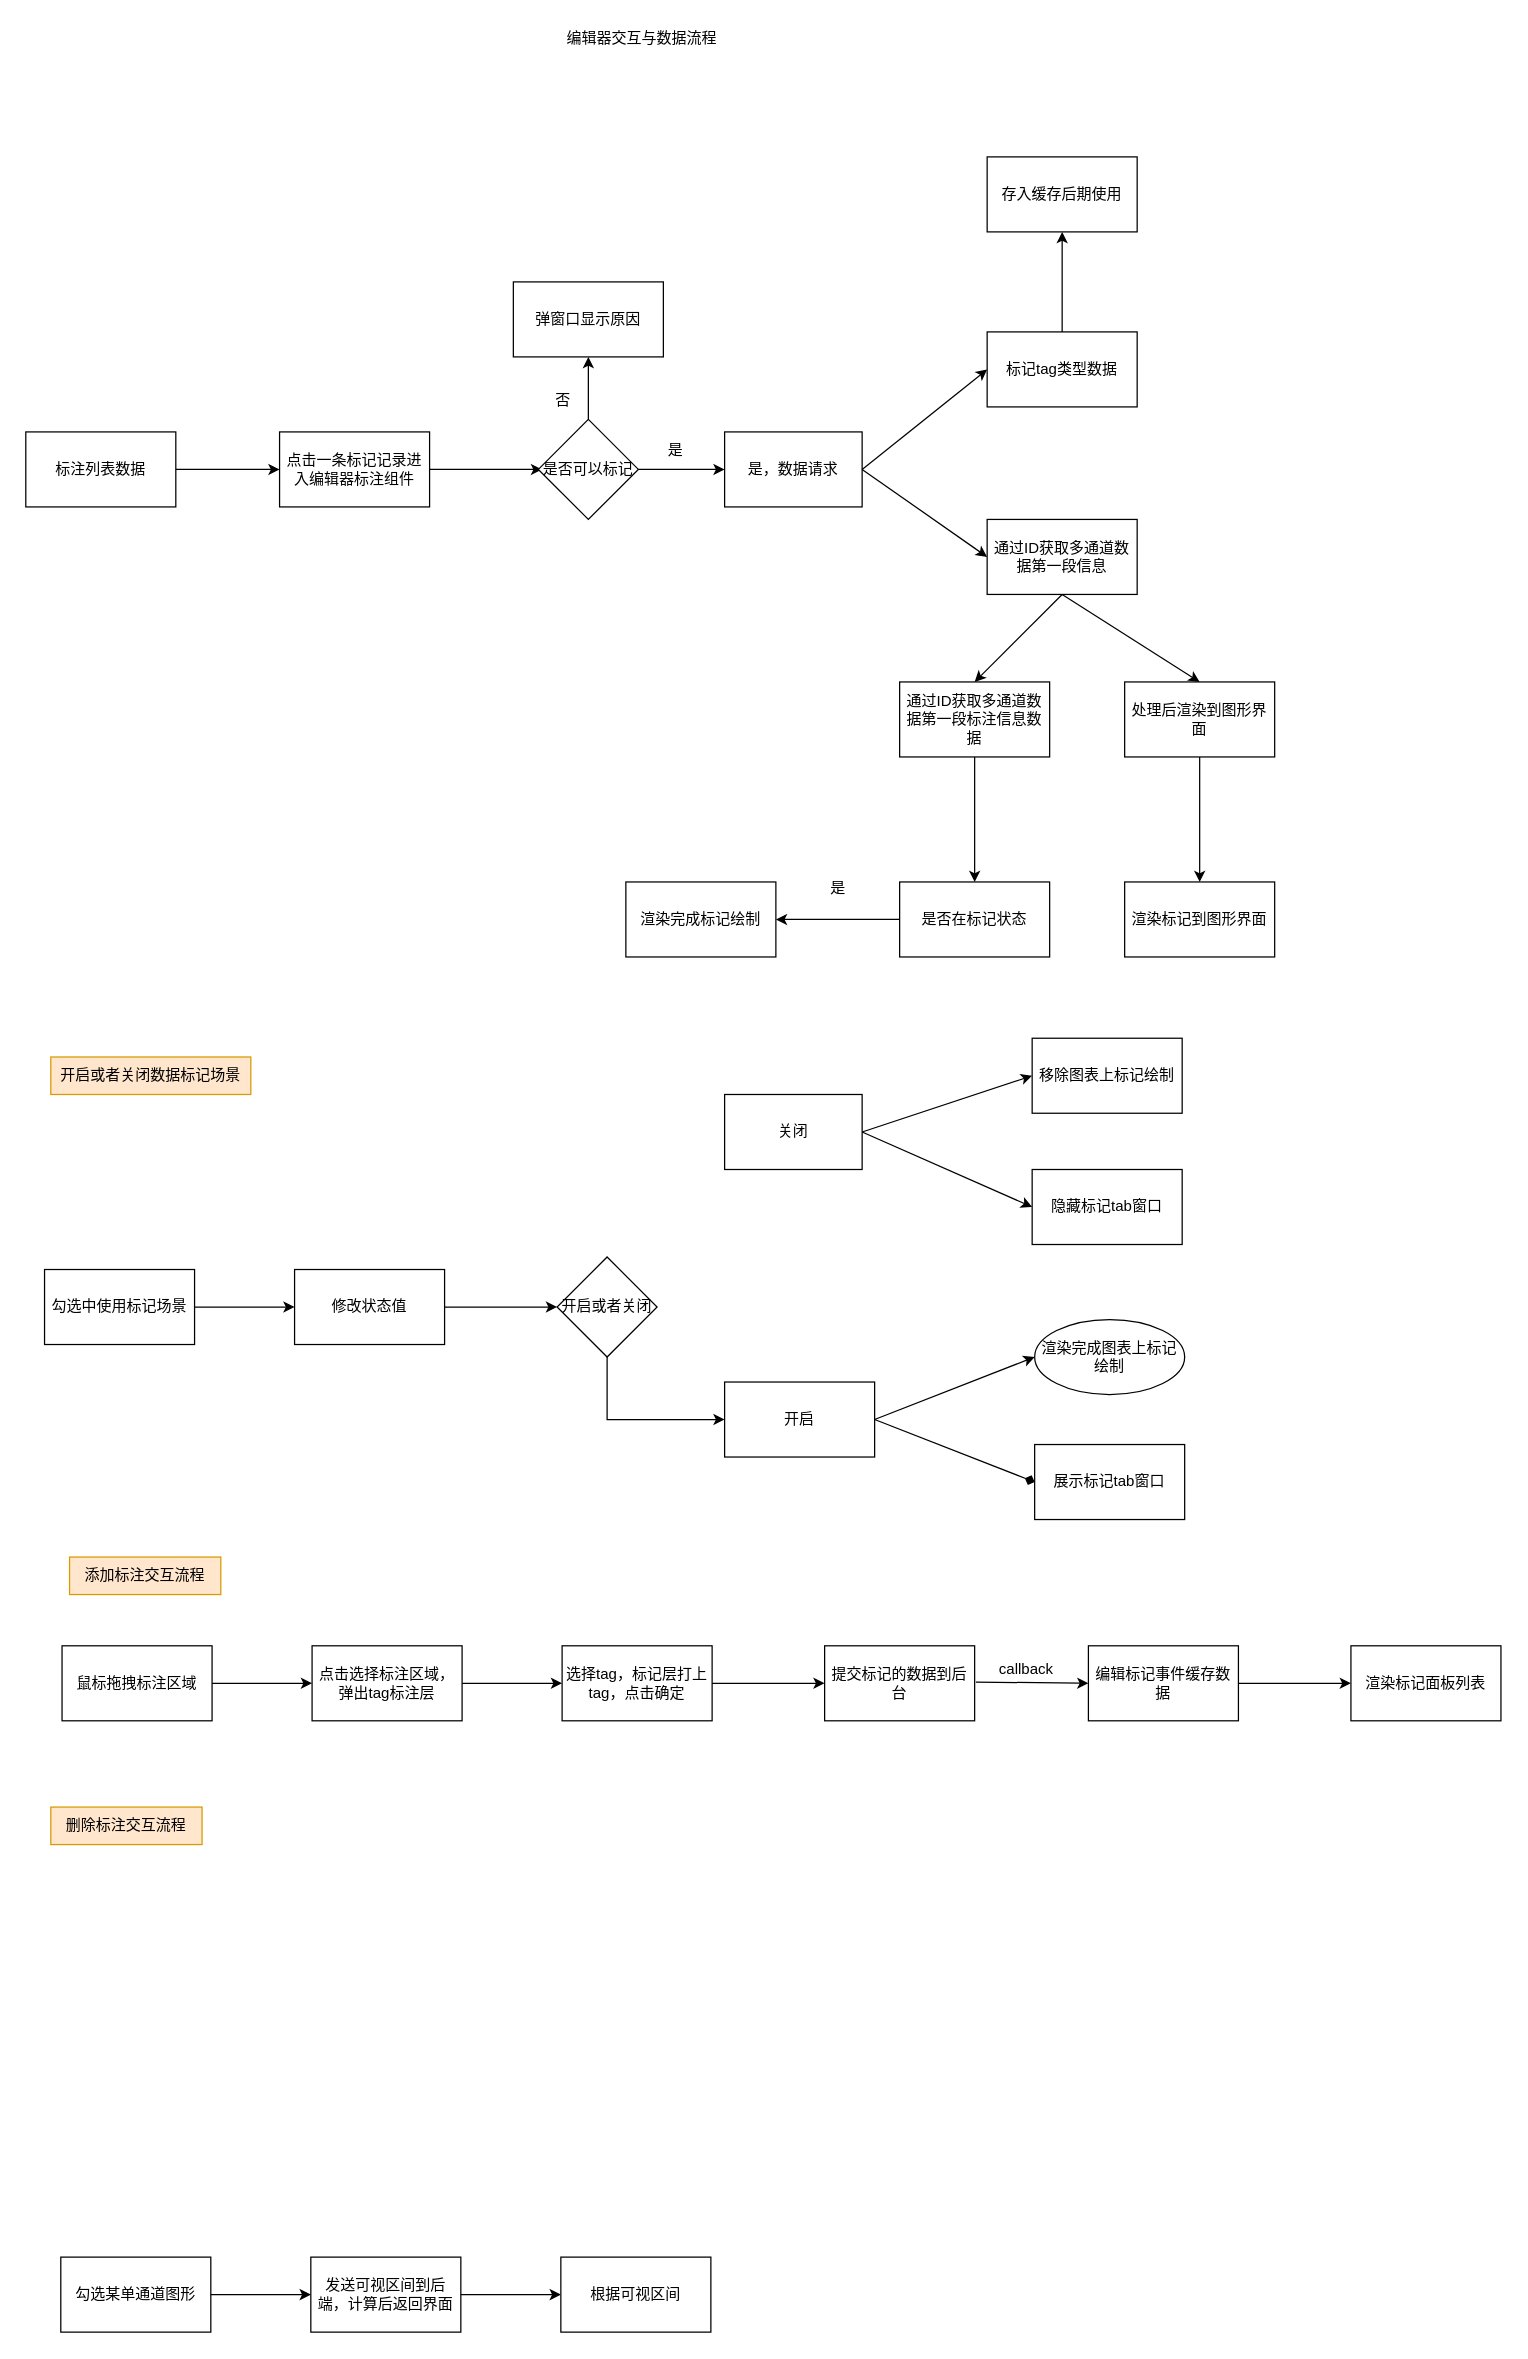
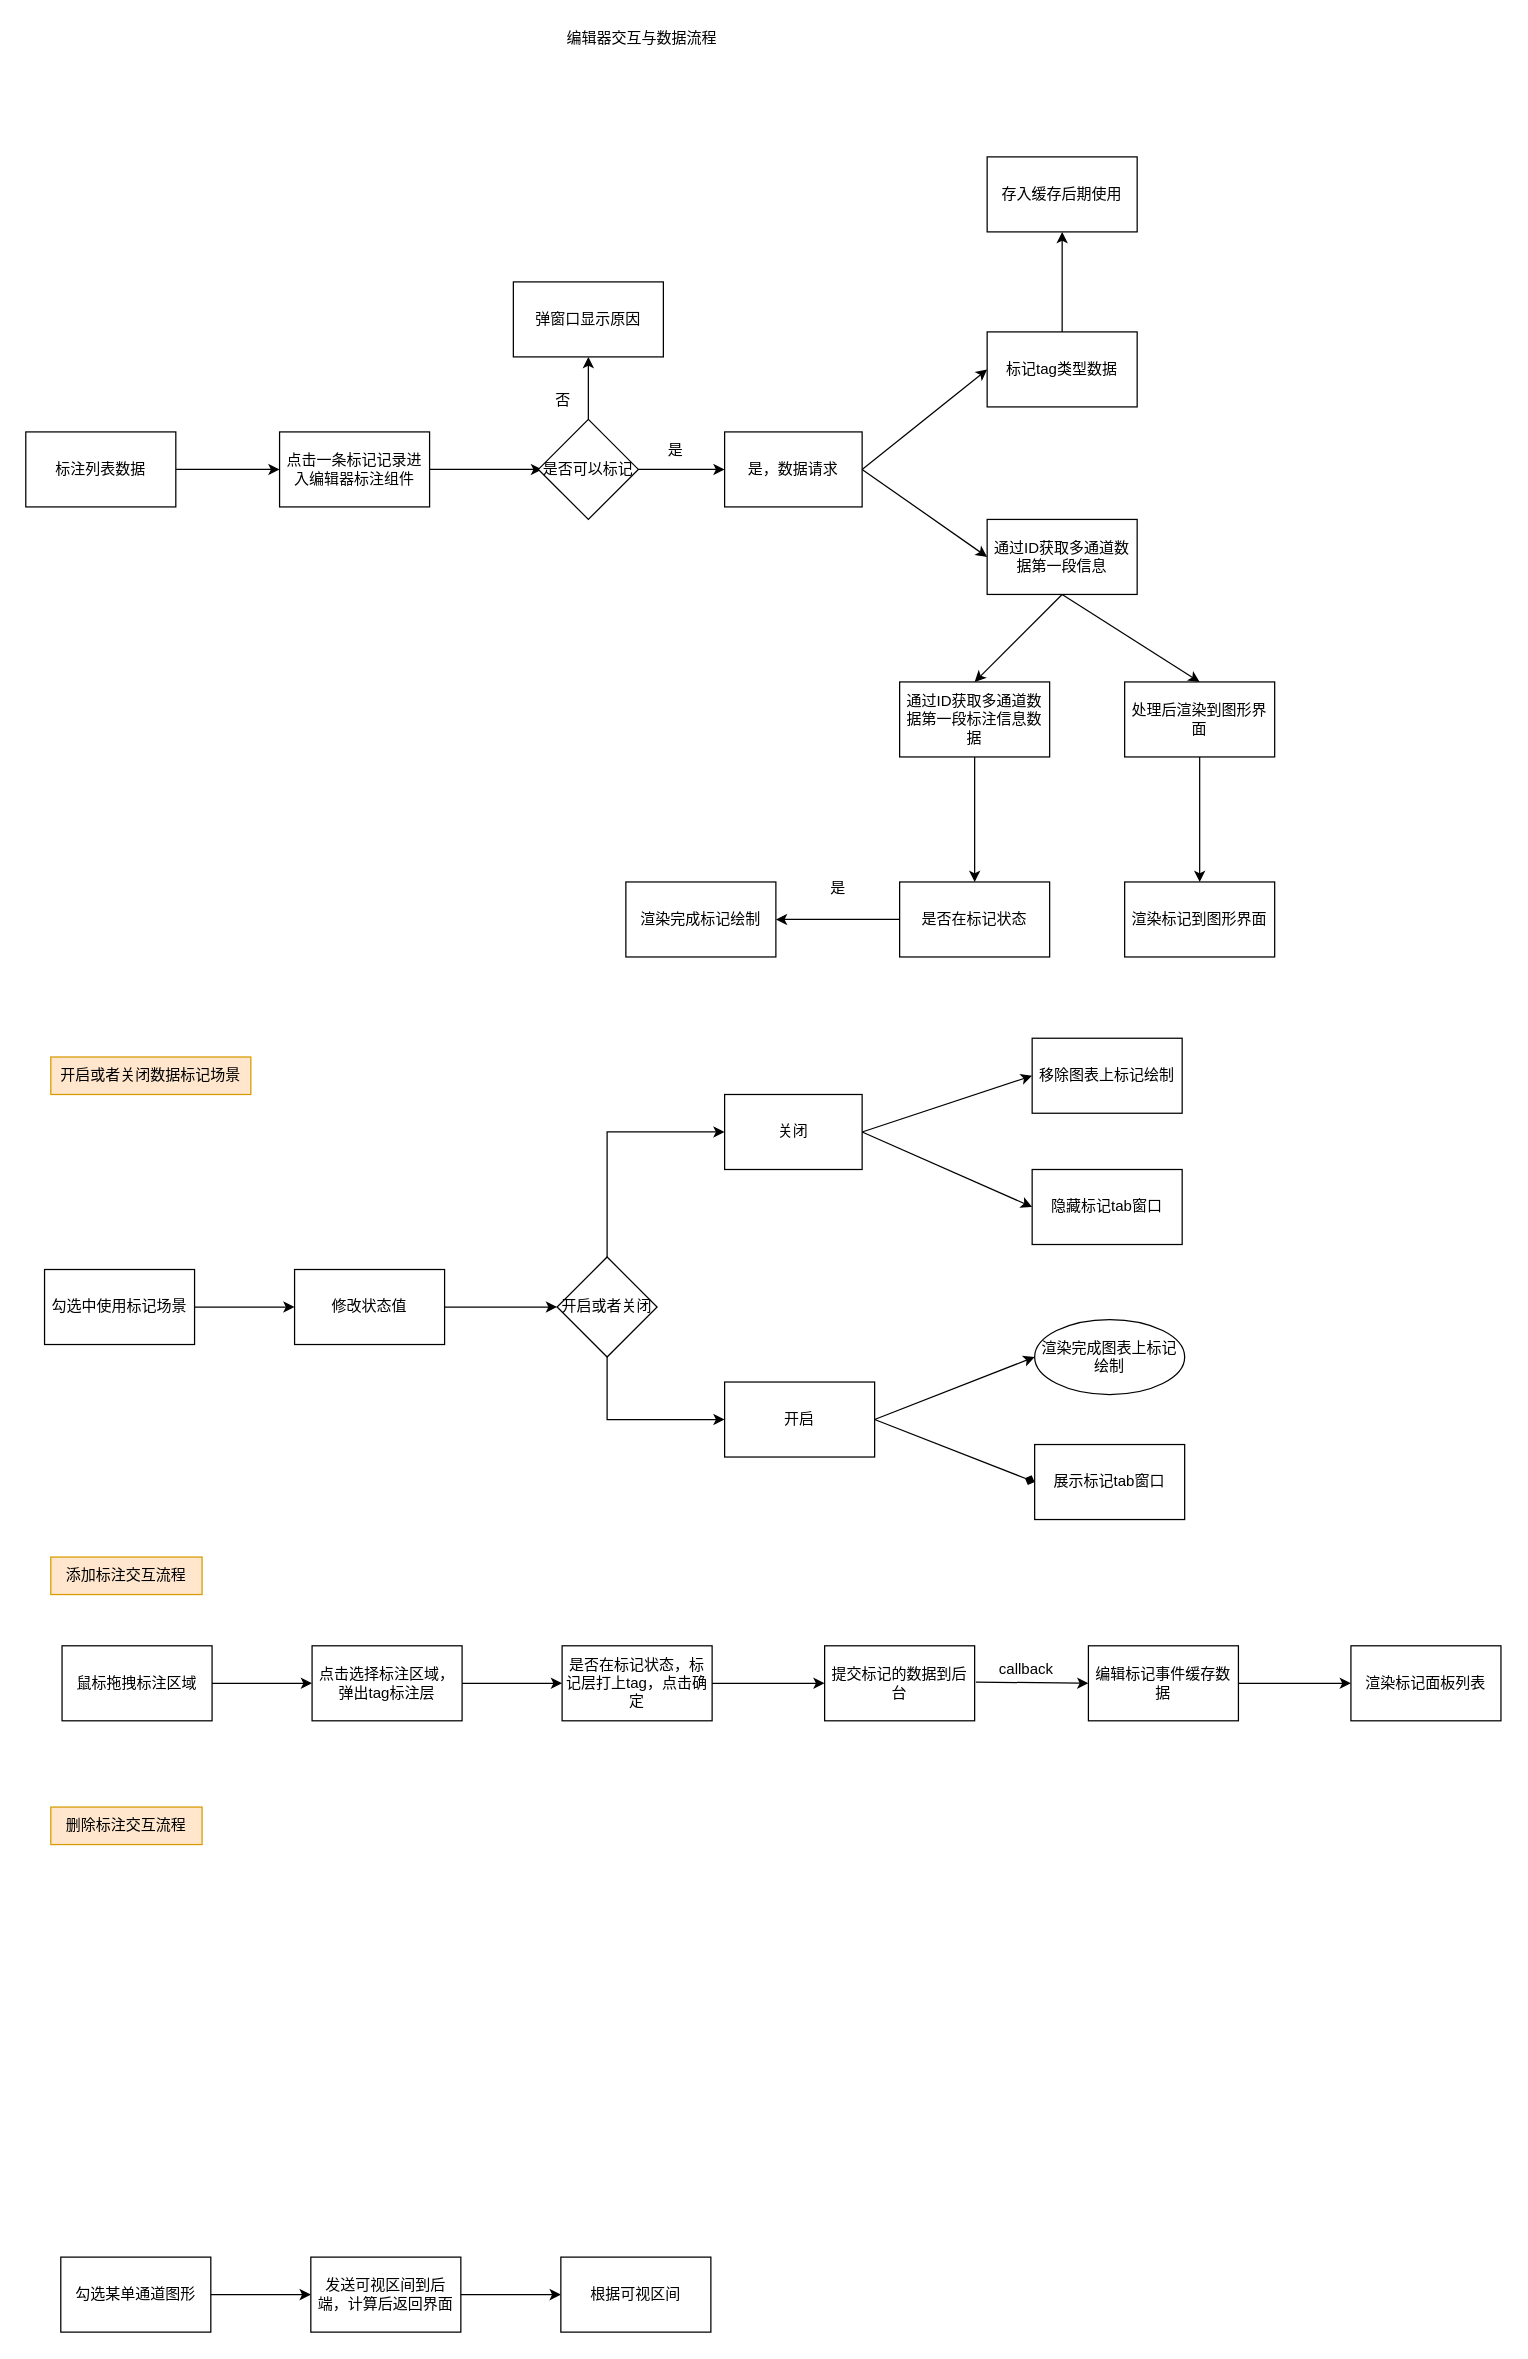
none -> (607, 1140)
(145, 1576) -> (126, 1576)
(637, 1683) -> (637, 1683)
